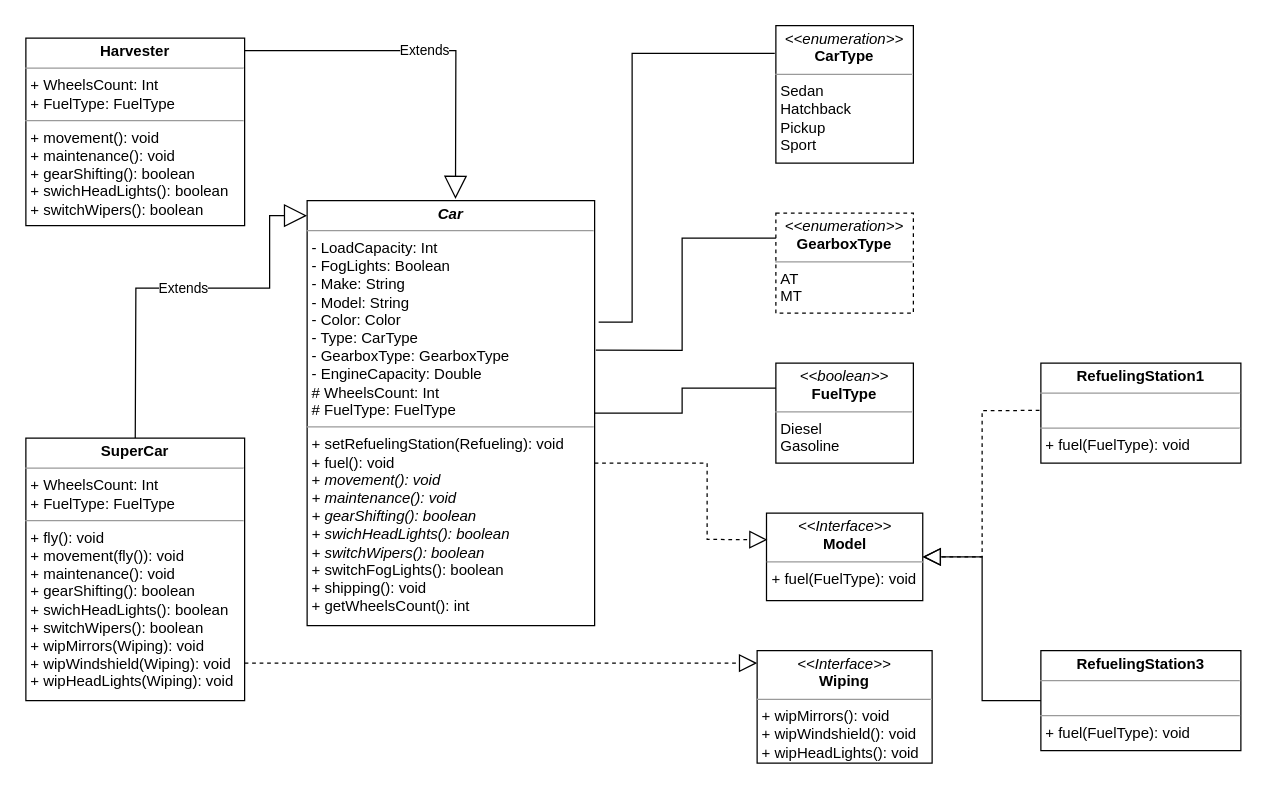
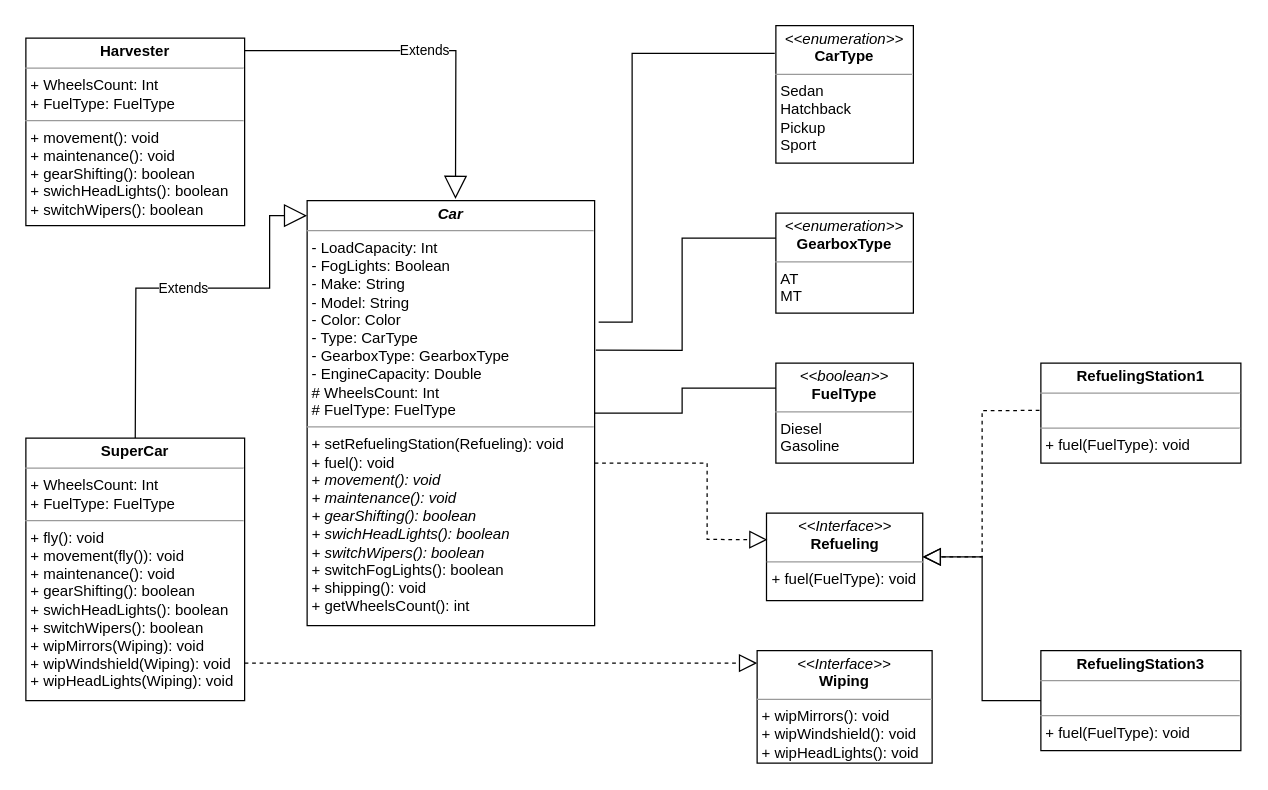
(844, 263) -> (844, 263)
(848, 540) -> (848, 540)
